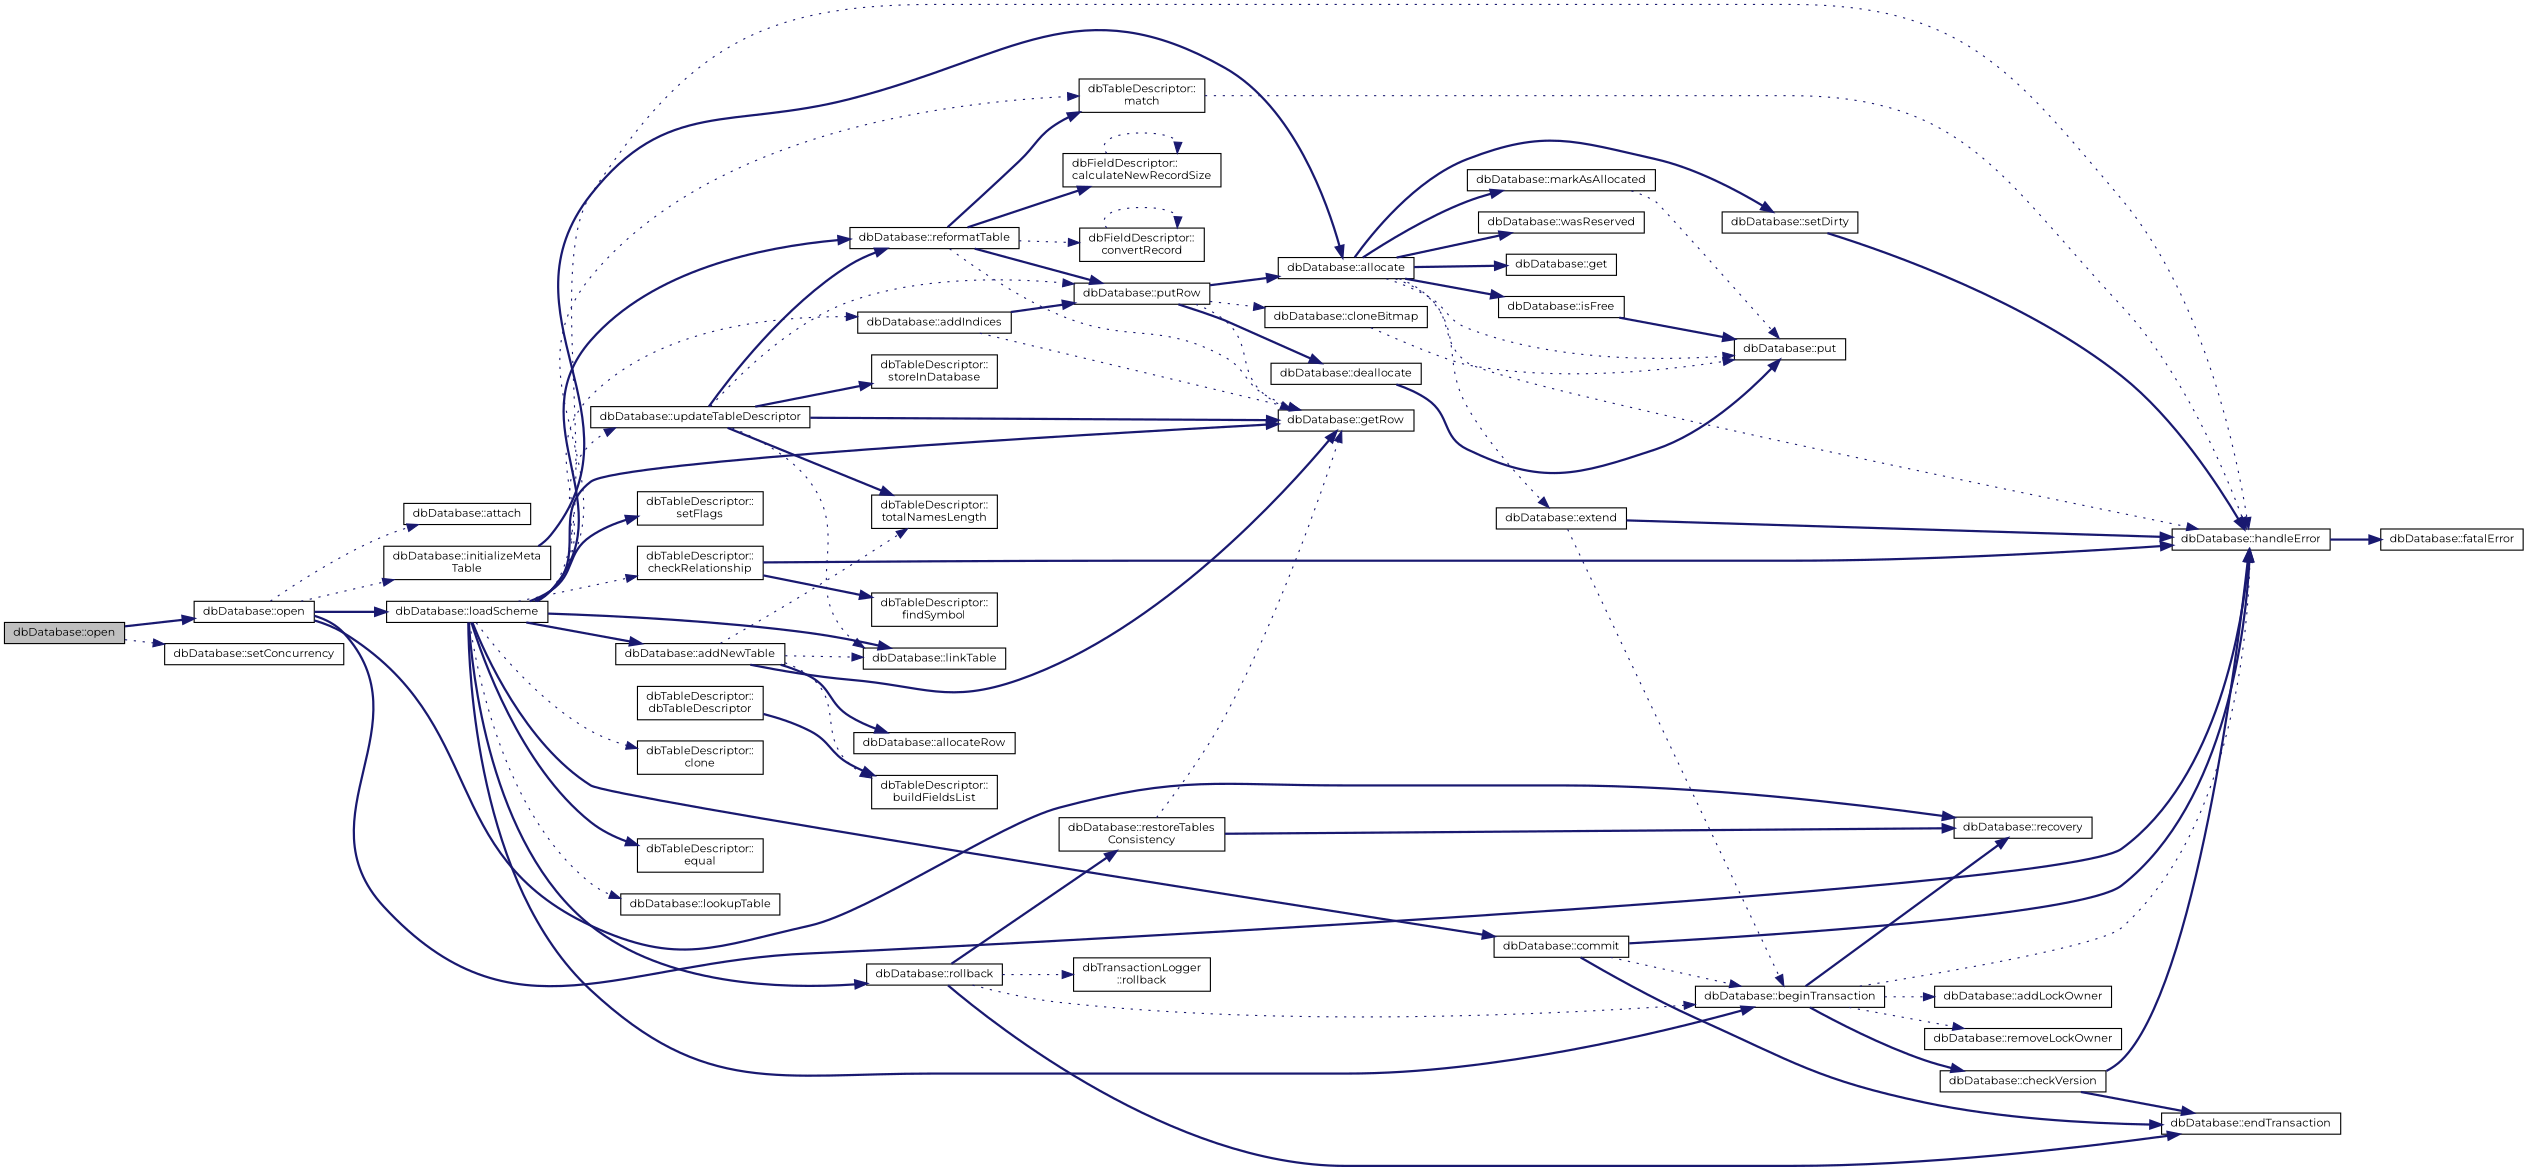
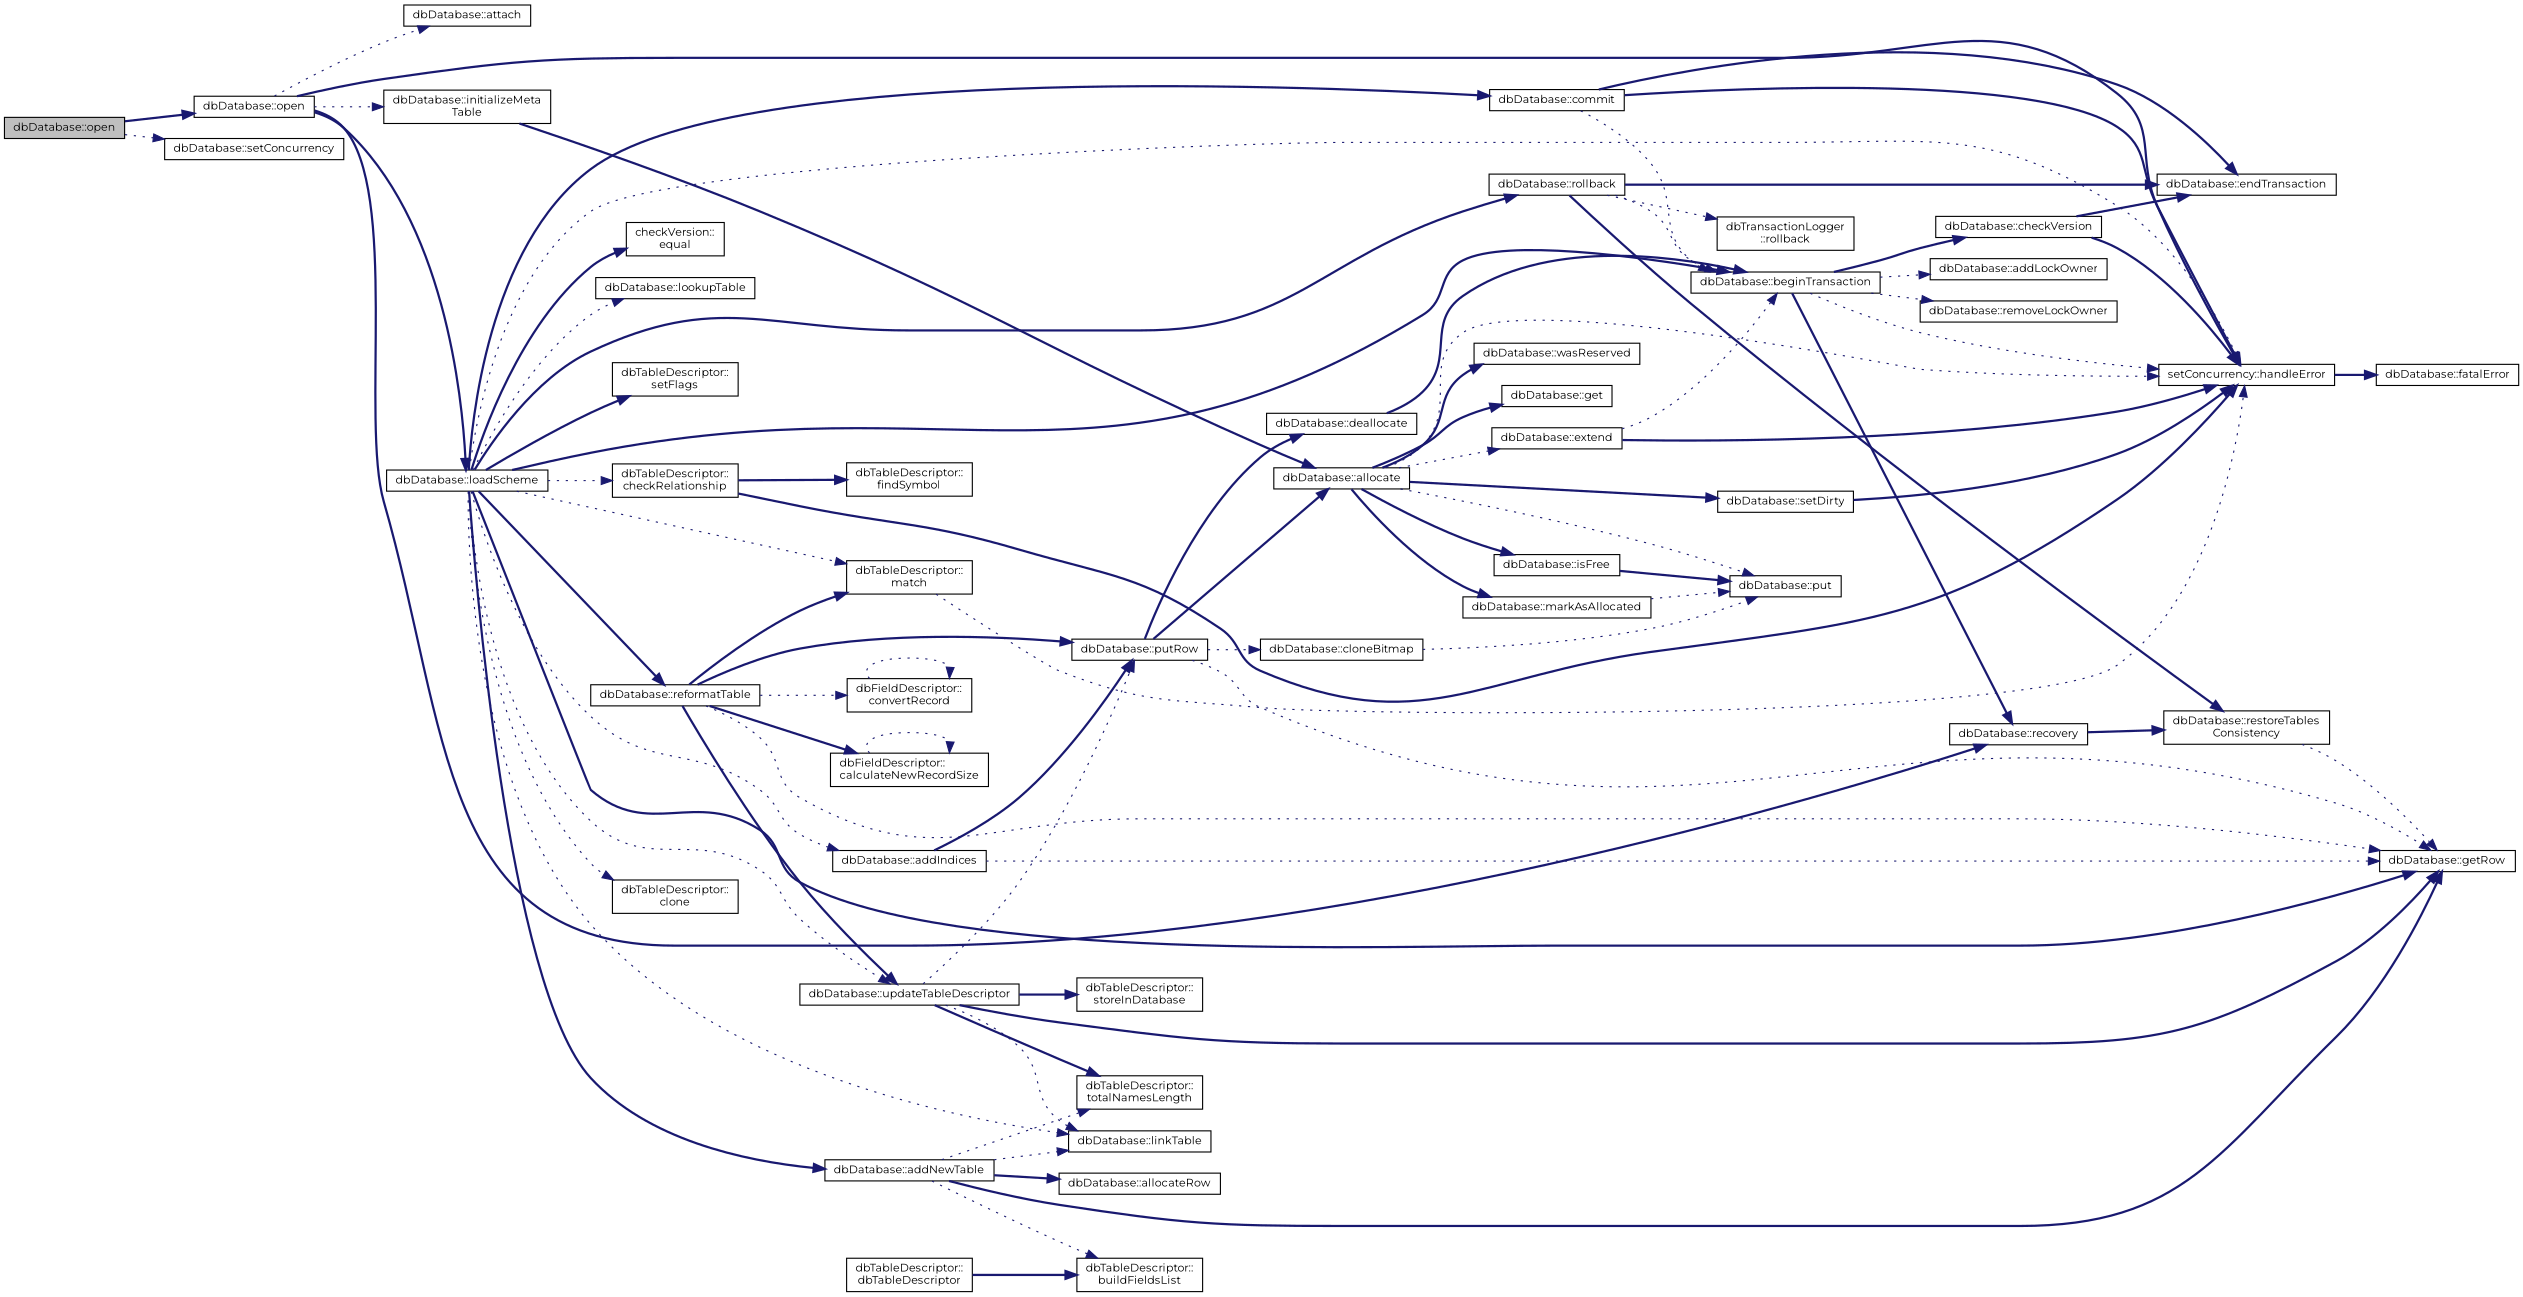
(792, 311) -> (750, 814)
(1583, 470) -> (1522, 269)
(2251, 540) -> (2247, 375)
(714, 623) -> (613, 946)
(1584, 831) -> (2120, 731)
(700, 856) -> (675, 239)
